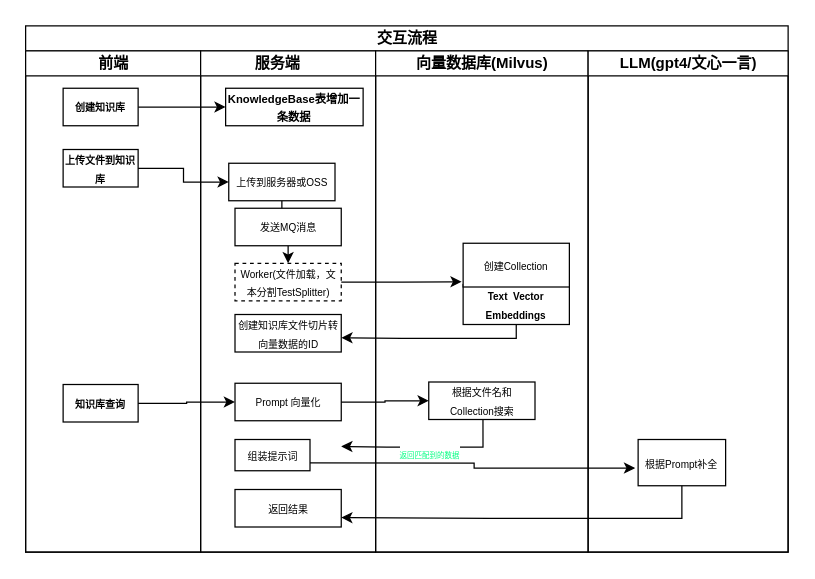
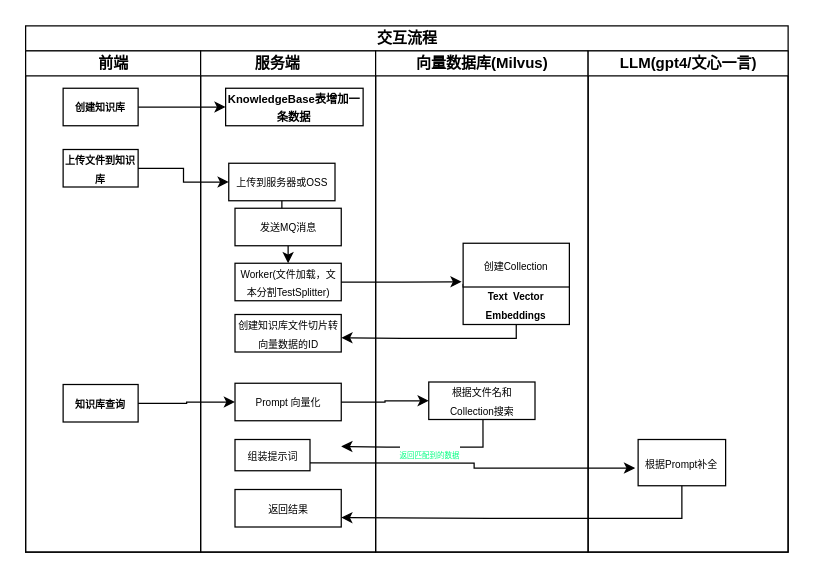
(288, 282) -> (288, 282)
